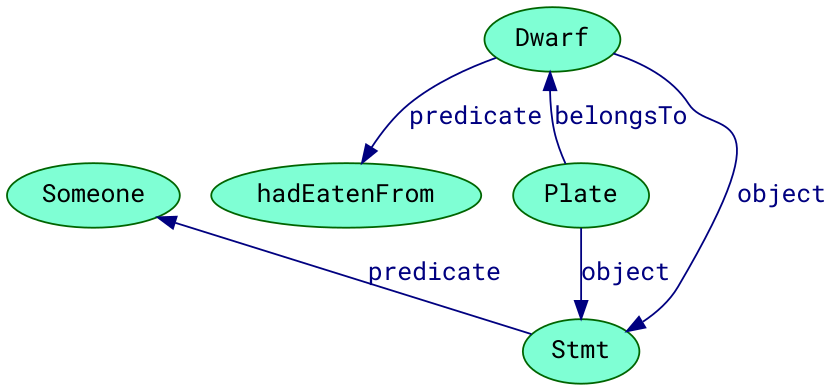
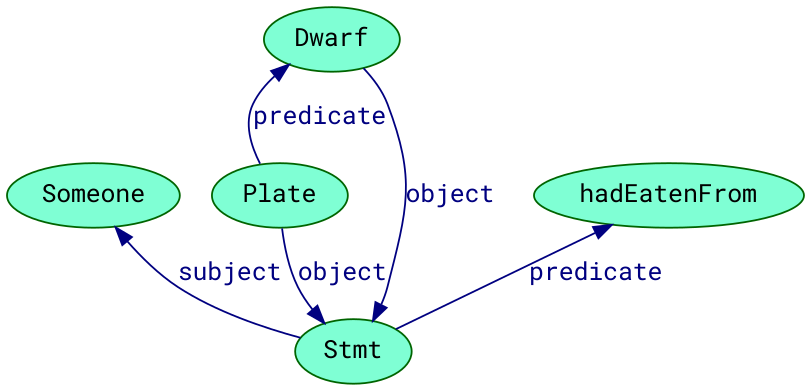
(426, 92) -> (496, 281)
(621, 117) -> (320, 117)
(435, 273) -> (230, 273)
